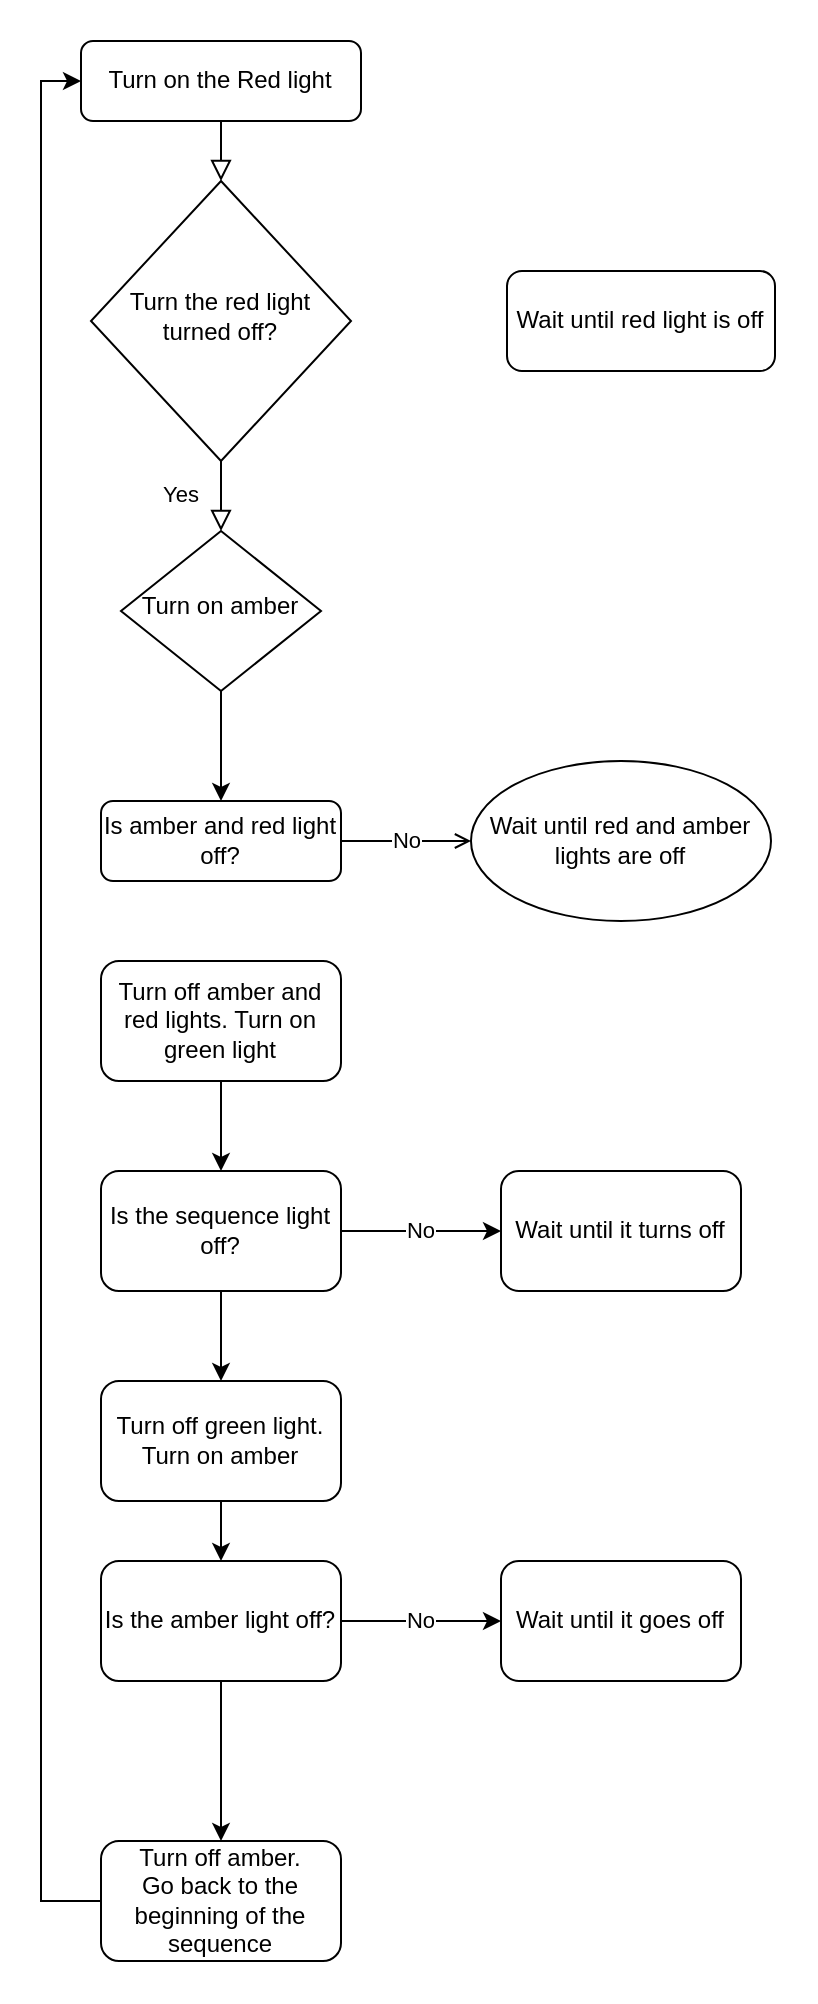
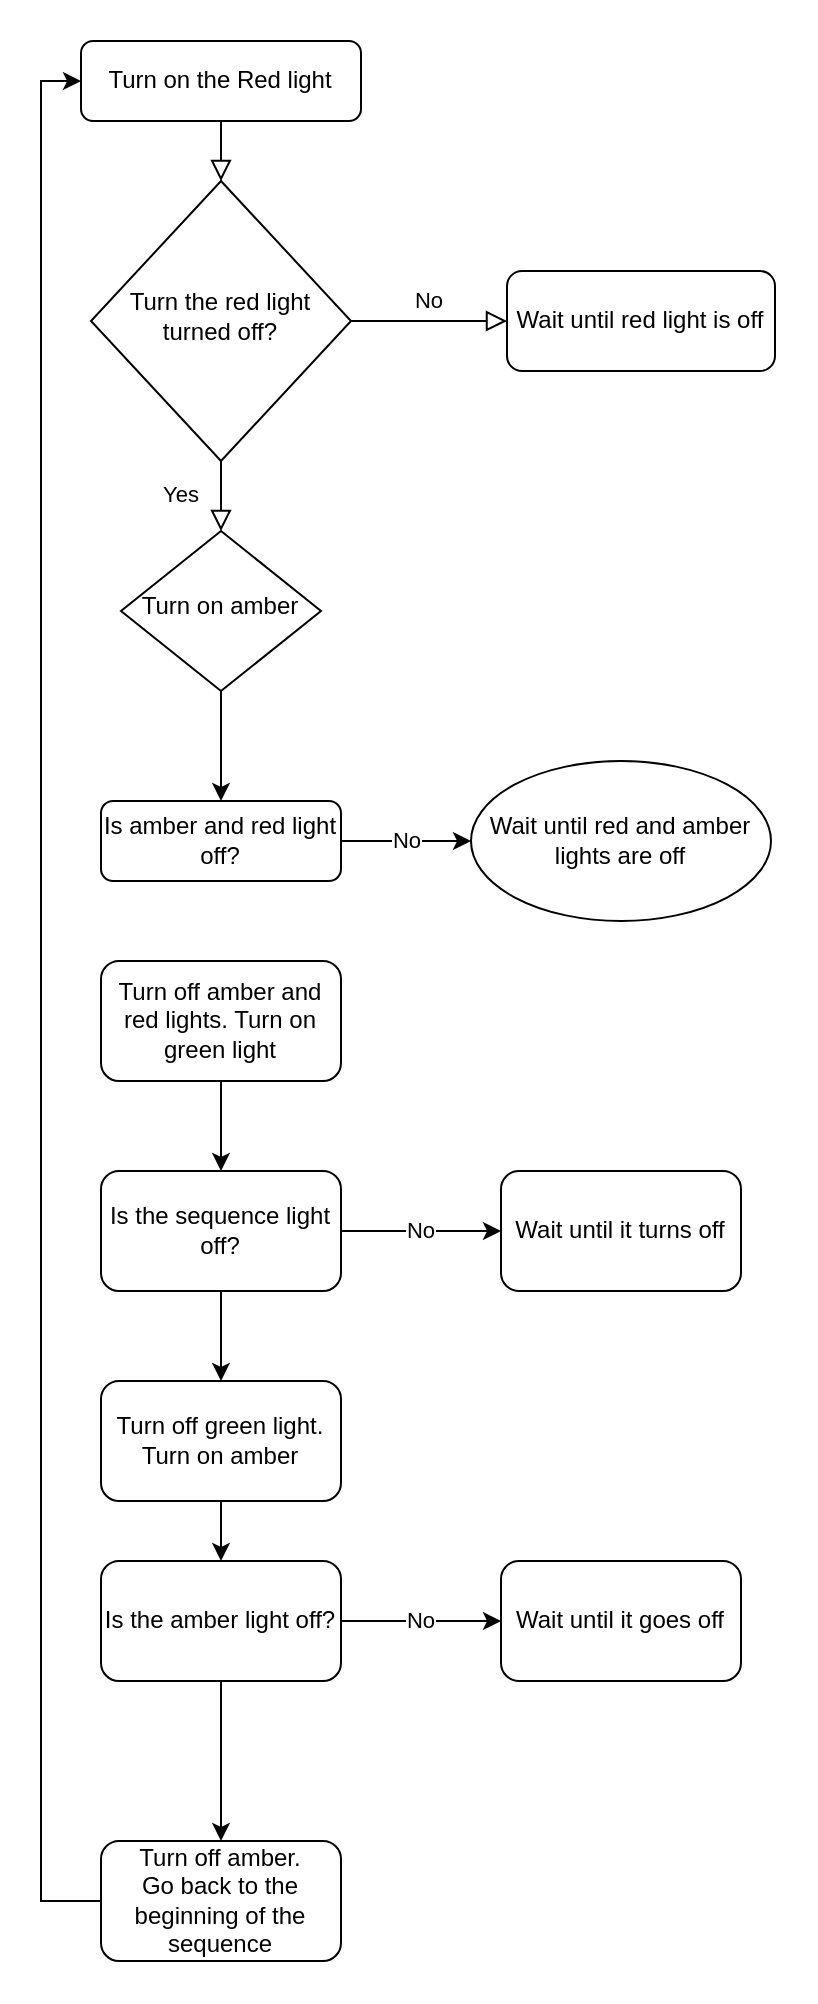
none -> (418, 321)
(458, 841) -> (456, 841)
